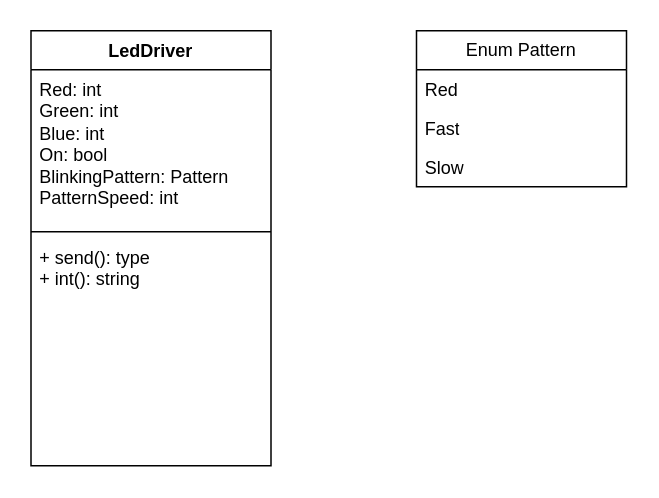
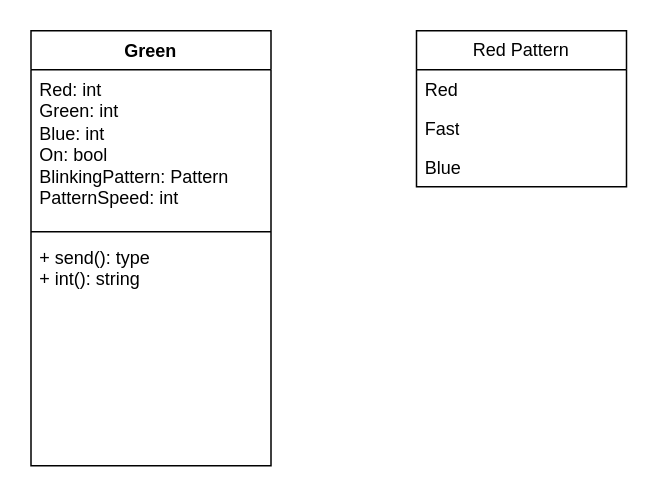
(521, 50) -> (521, 50)
(151, 52) -> (151, 52)
(443, 169) -> (443, 169)
